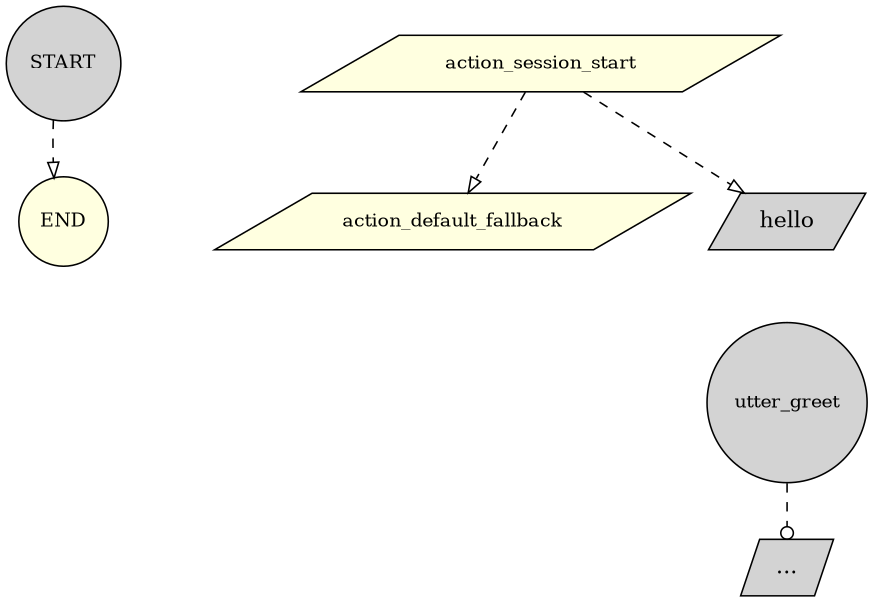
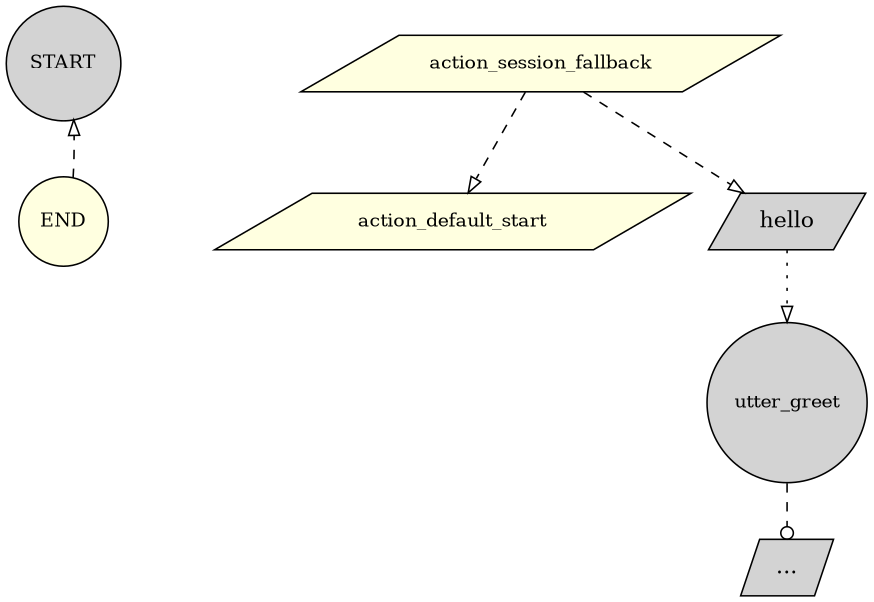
(541, 64) -> (541, 64)
(53, 141) -> (74, 157)
(453, 222) -> (453, 222)
none -> (787, 278)
